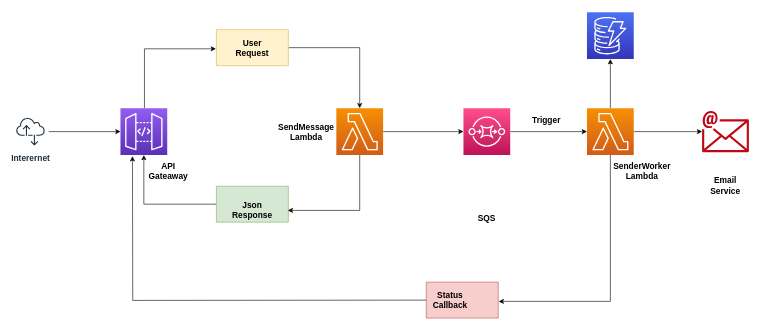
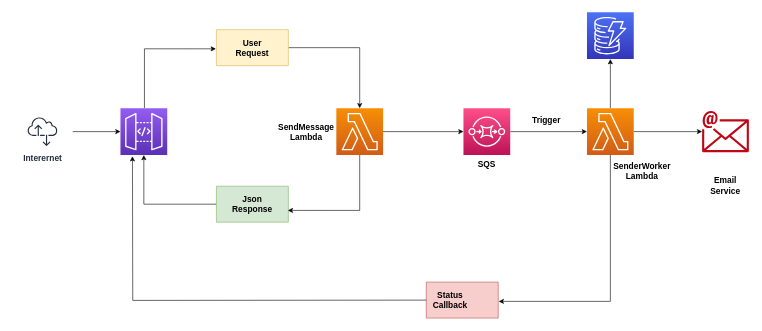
(30, 132) -> (42, 132)
(168, 171) -> none
(252, 210) -> (252, 204)
(487, 218) -> (487, 164)
